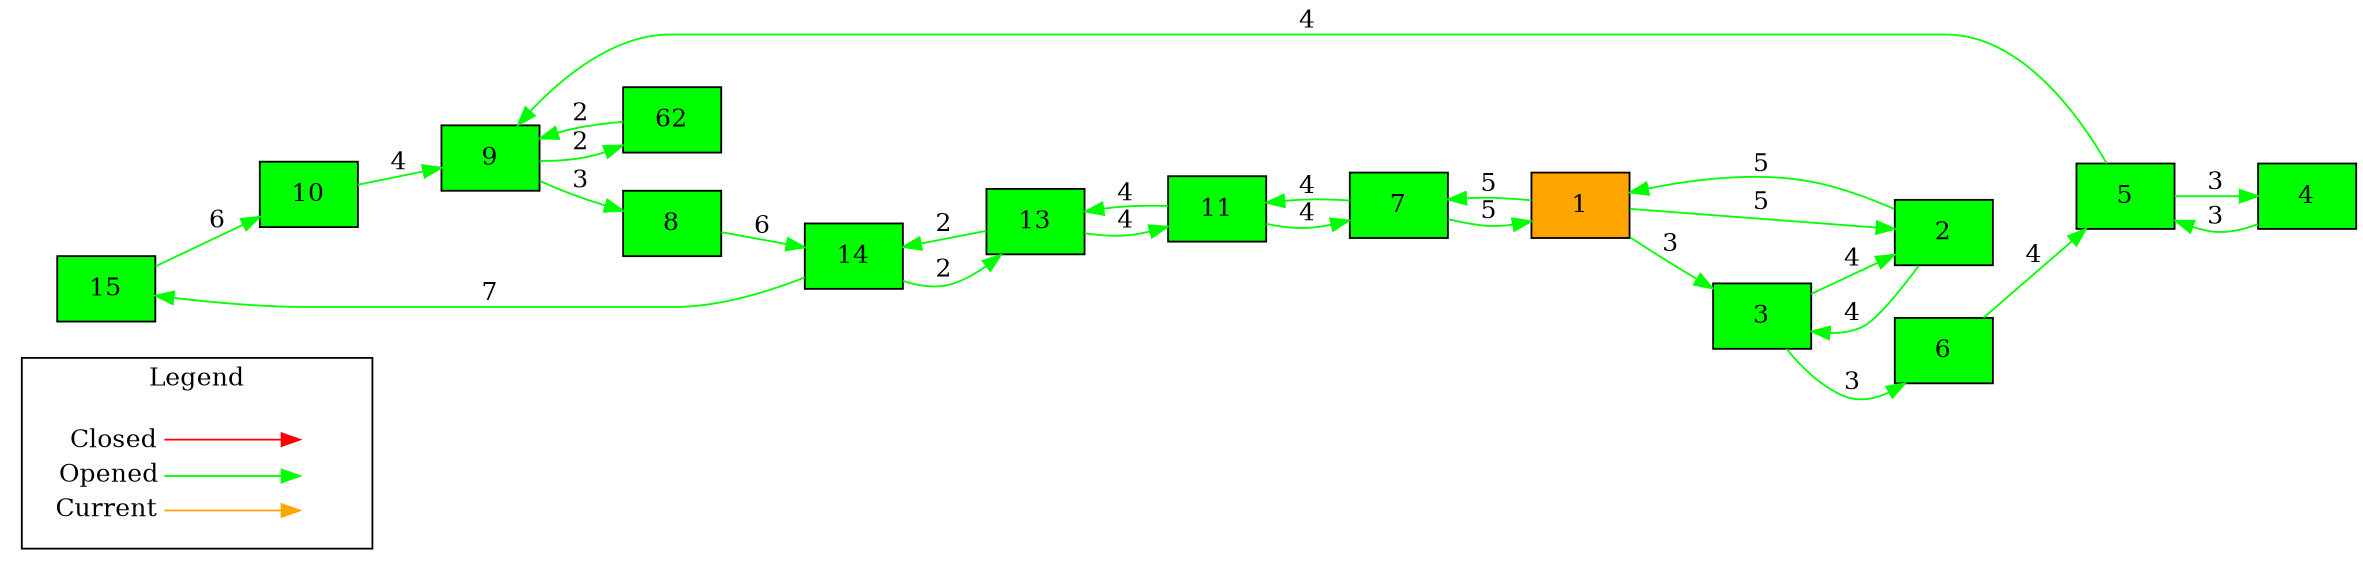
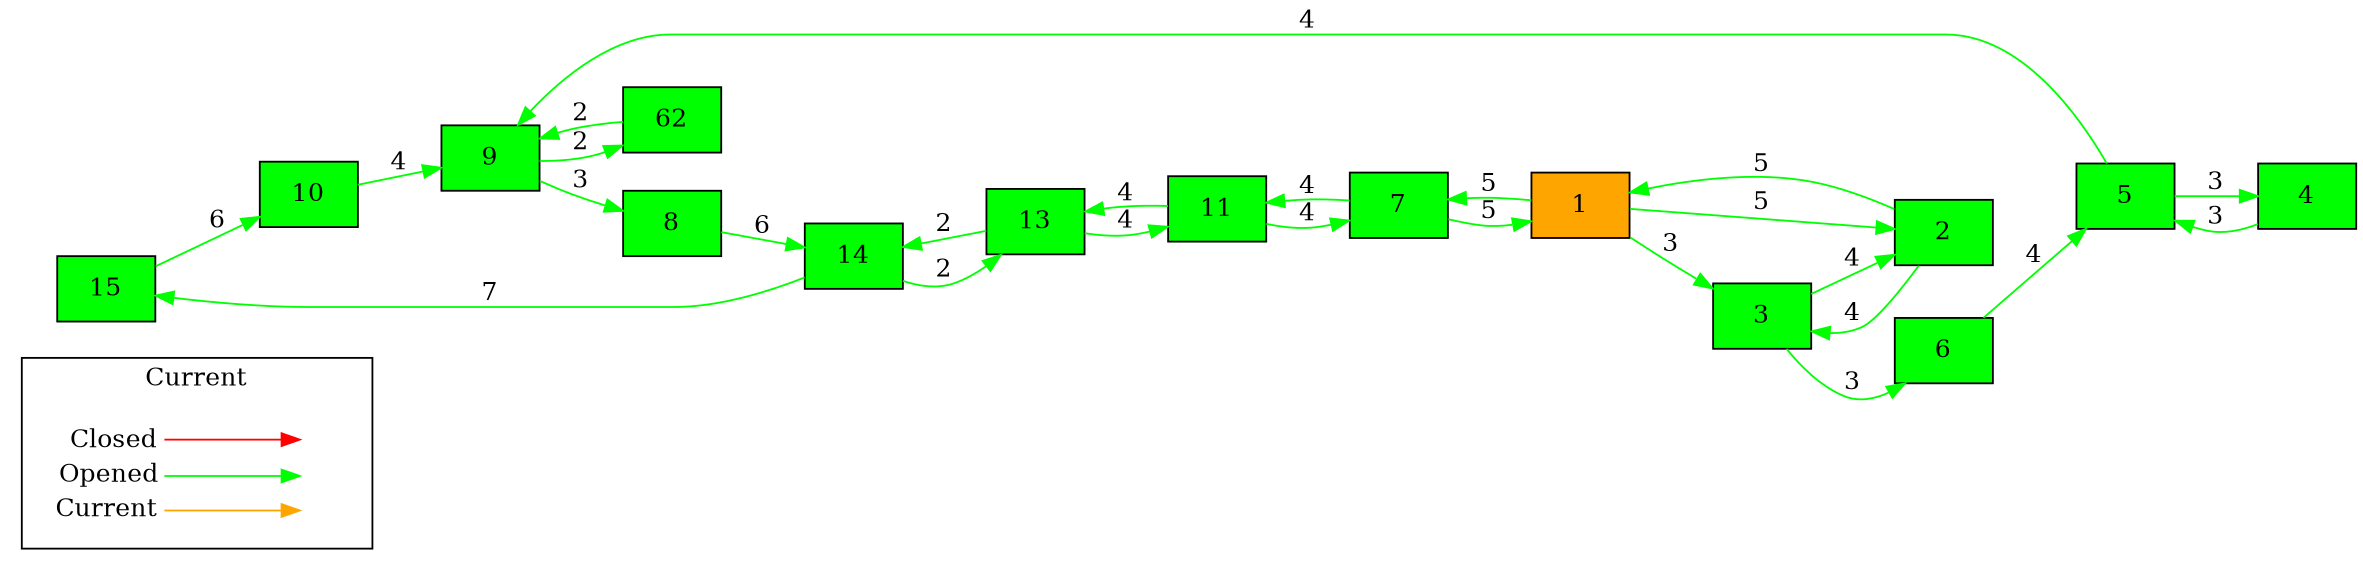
(197, 379) -> (197, 379)
